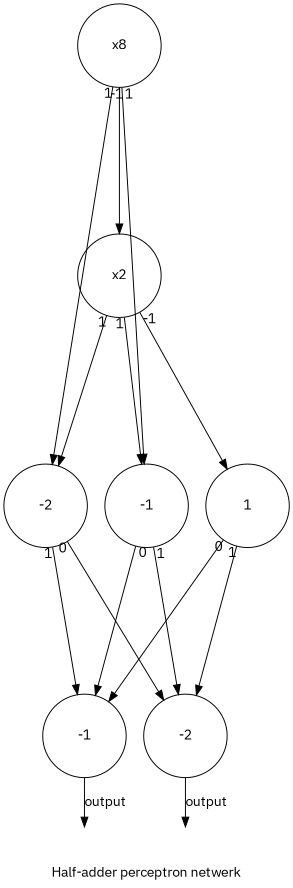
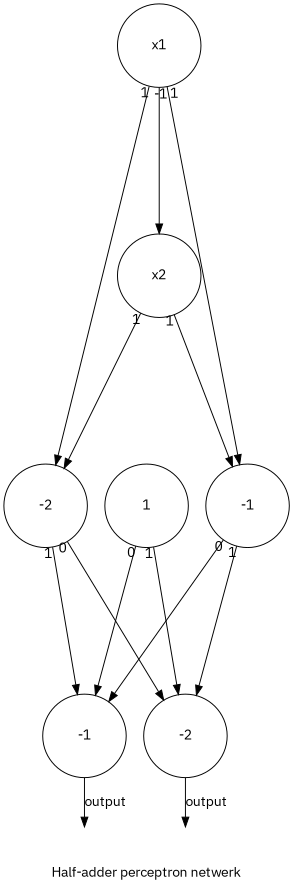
(119, 46) -> (159, 46)
(181, 387) -> none
